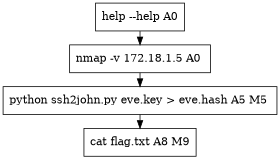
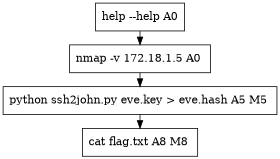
(140, 142) -> (140, 142)
